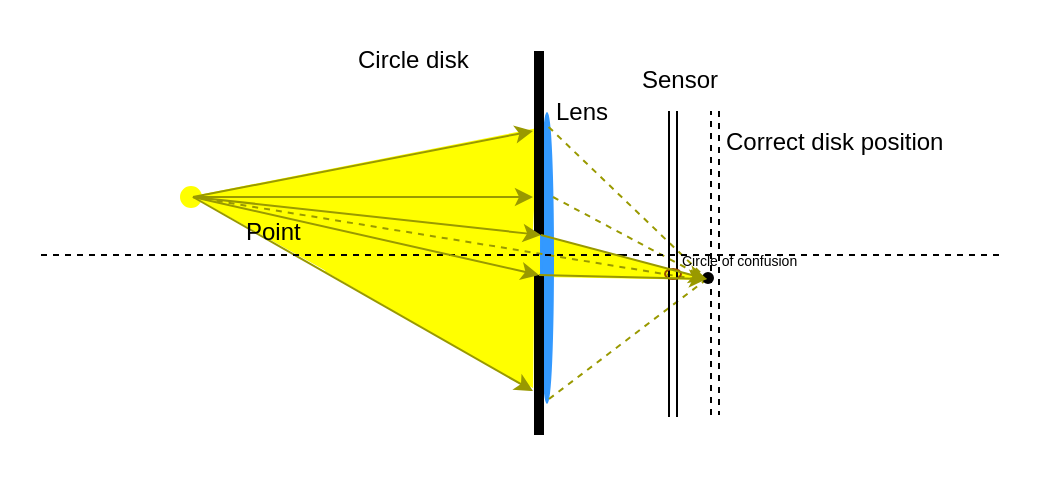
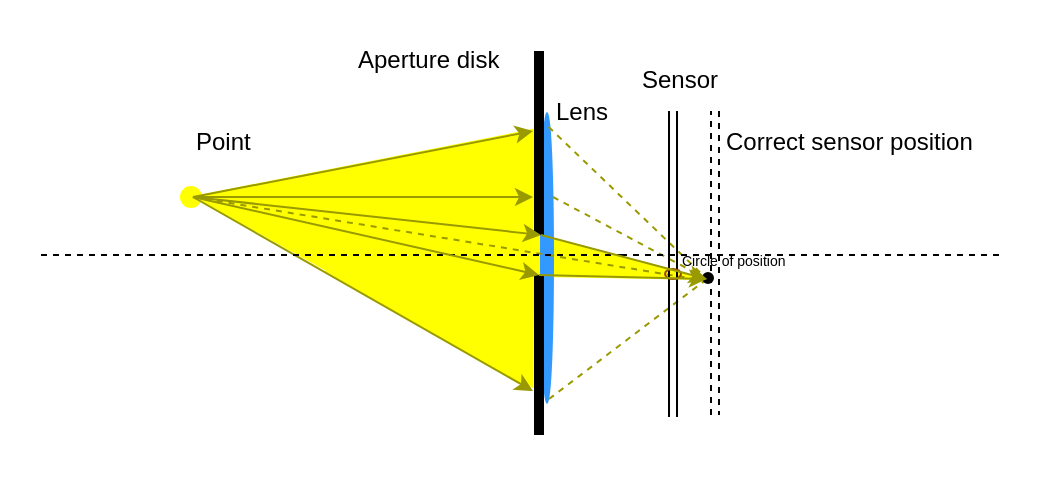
(420, 61) -> (440, 61)
(853, 143) -> (869, 143)
(283, 233) -> (233, 143)
(748, 263) -> (743, 263)
